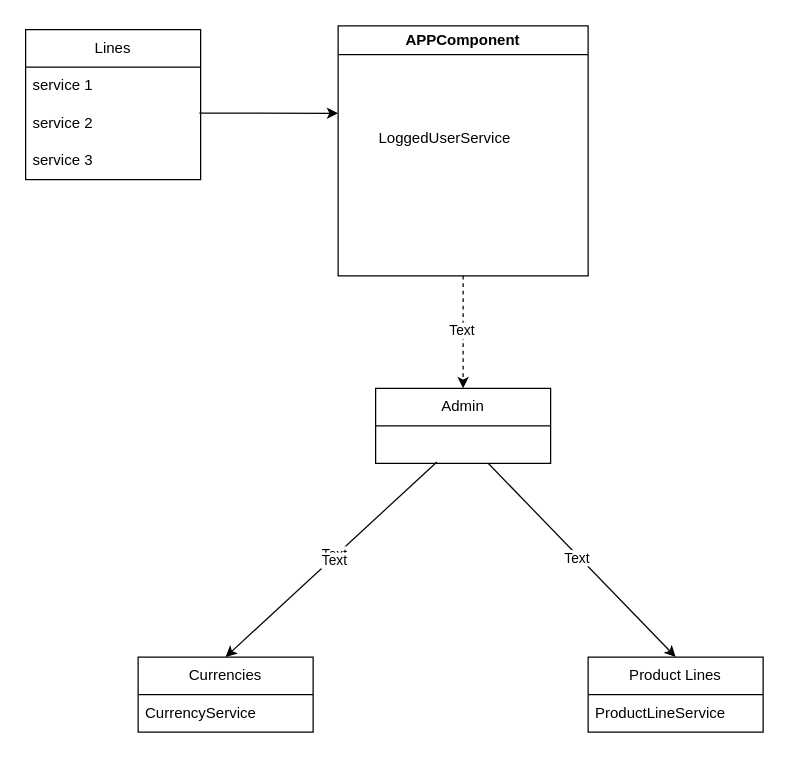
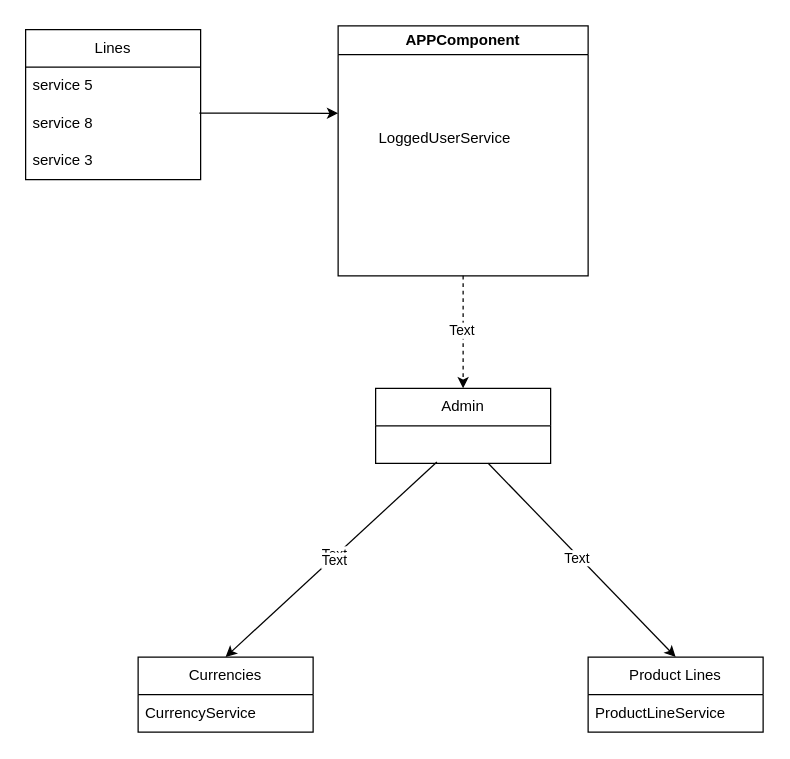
(67, 86) -> (67, 86)
(67, 123) -> (67, 123)
